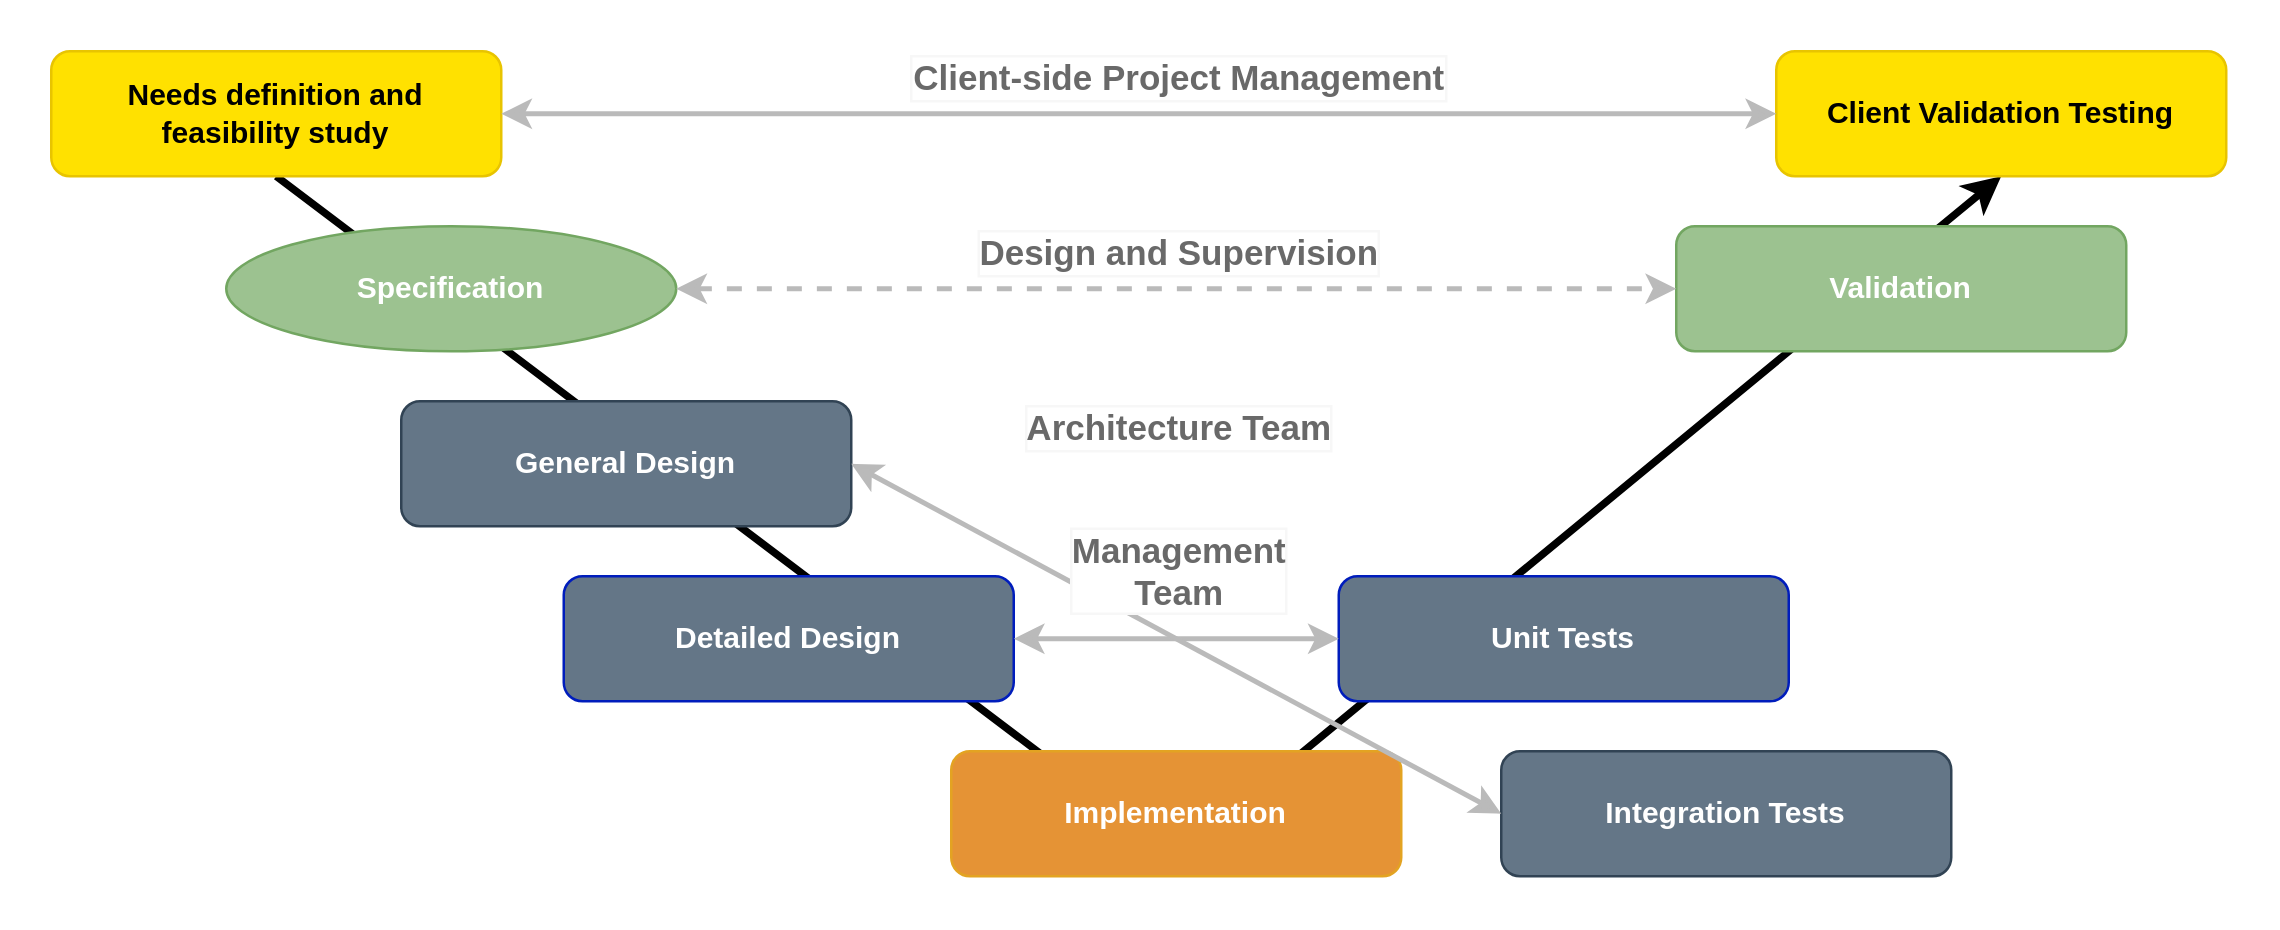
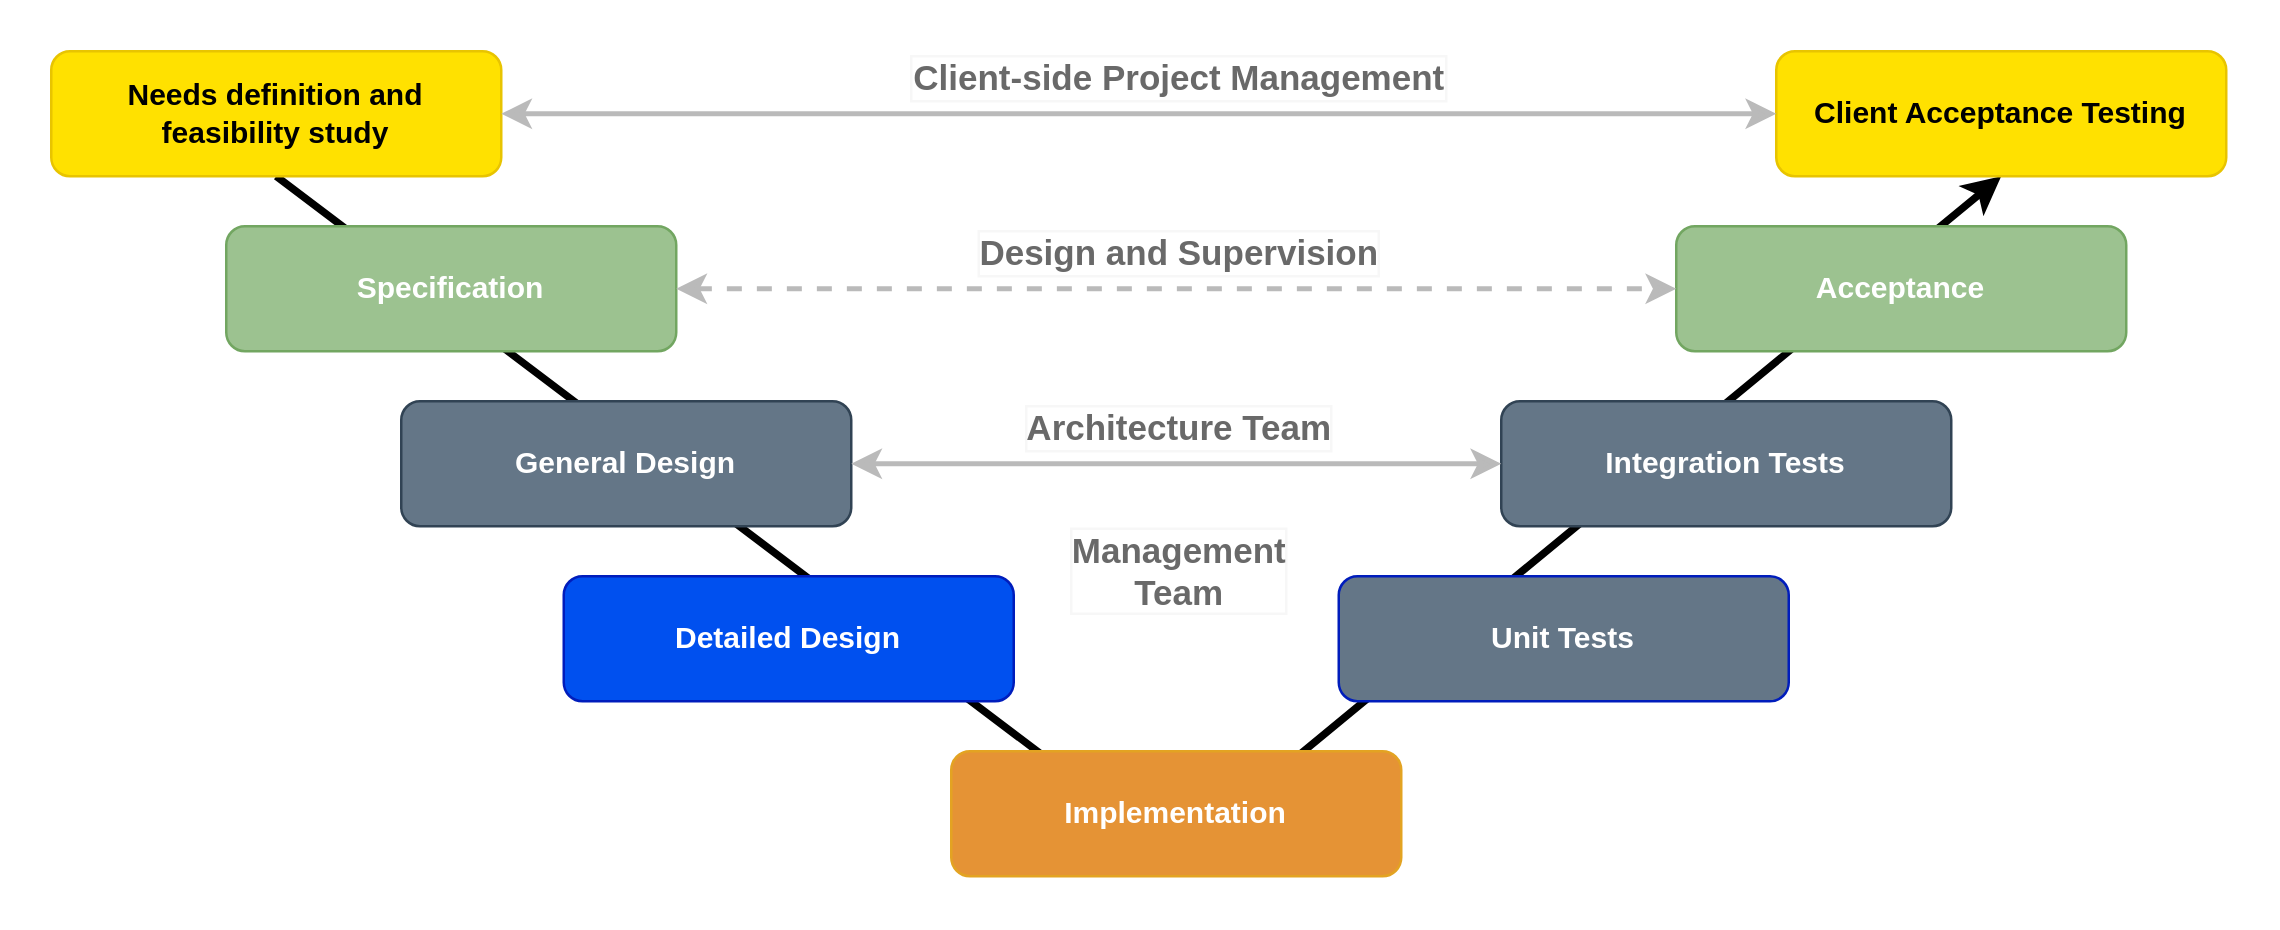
(2001, 114) -> (2001, 114)
(451, 289) -> (451, 289)
(1901, 289) -> (1901, 289)
(789, 639) -> (789, 639)
(1101, 639) -> none
(1726, 814) -> (1726, 464)
